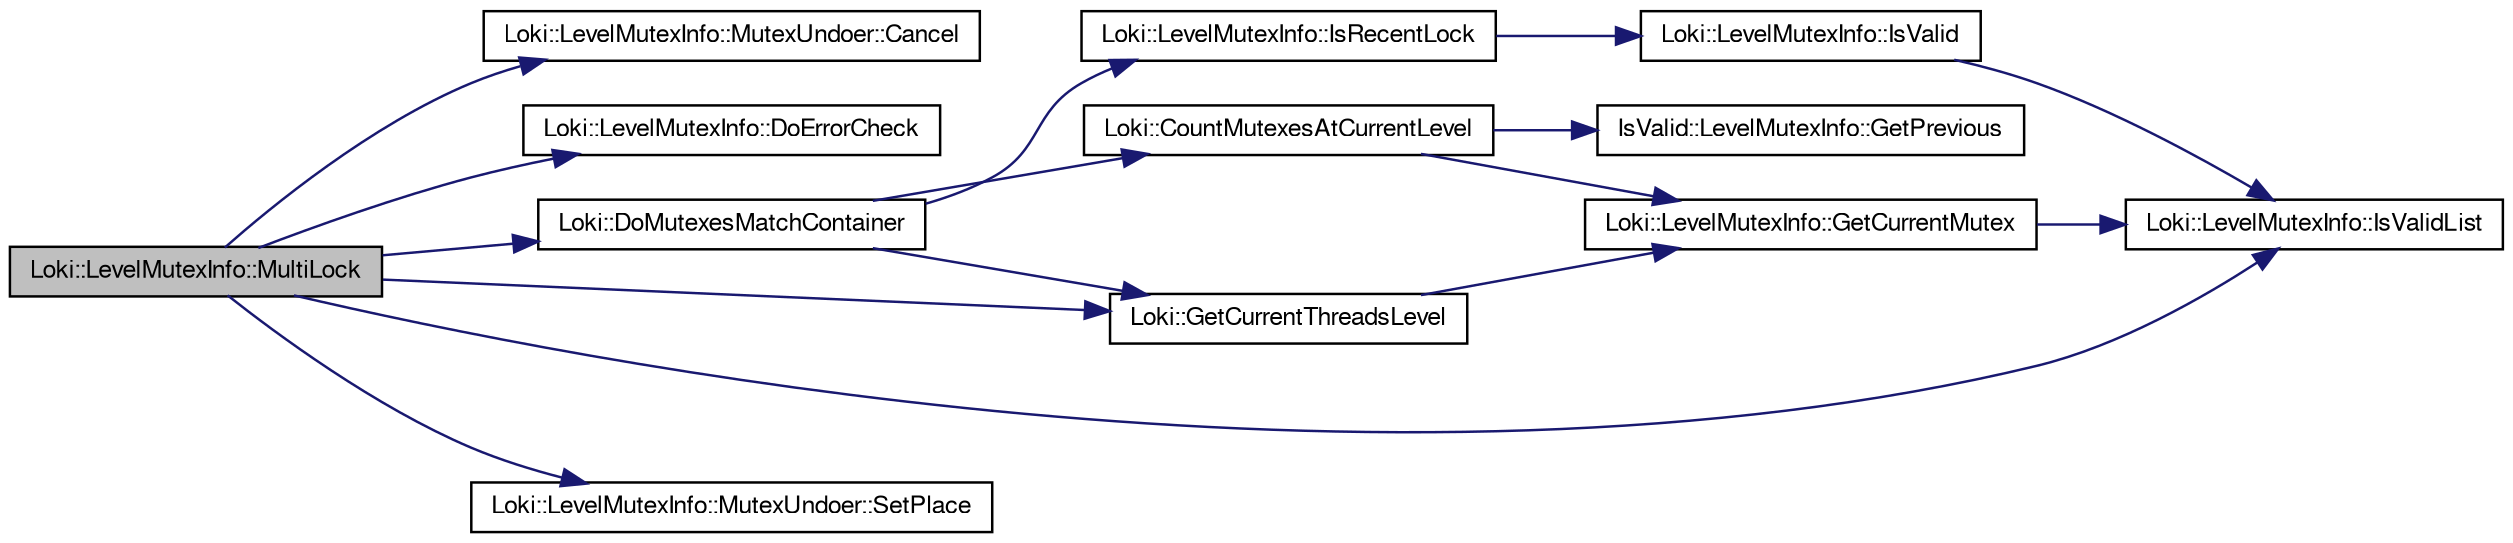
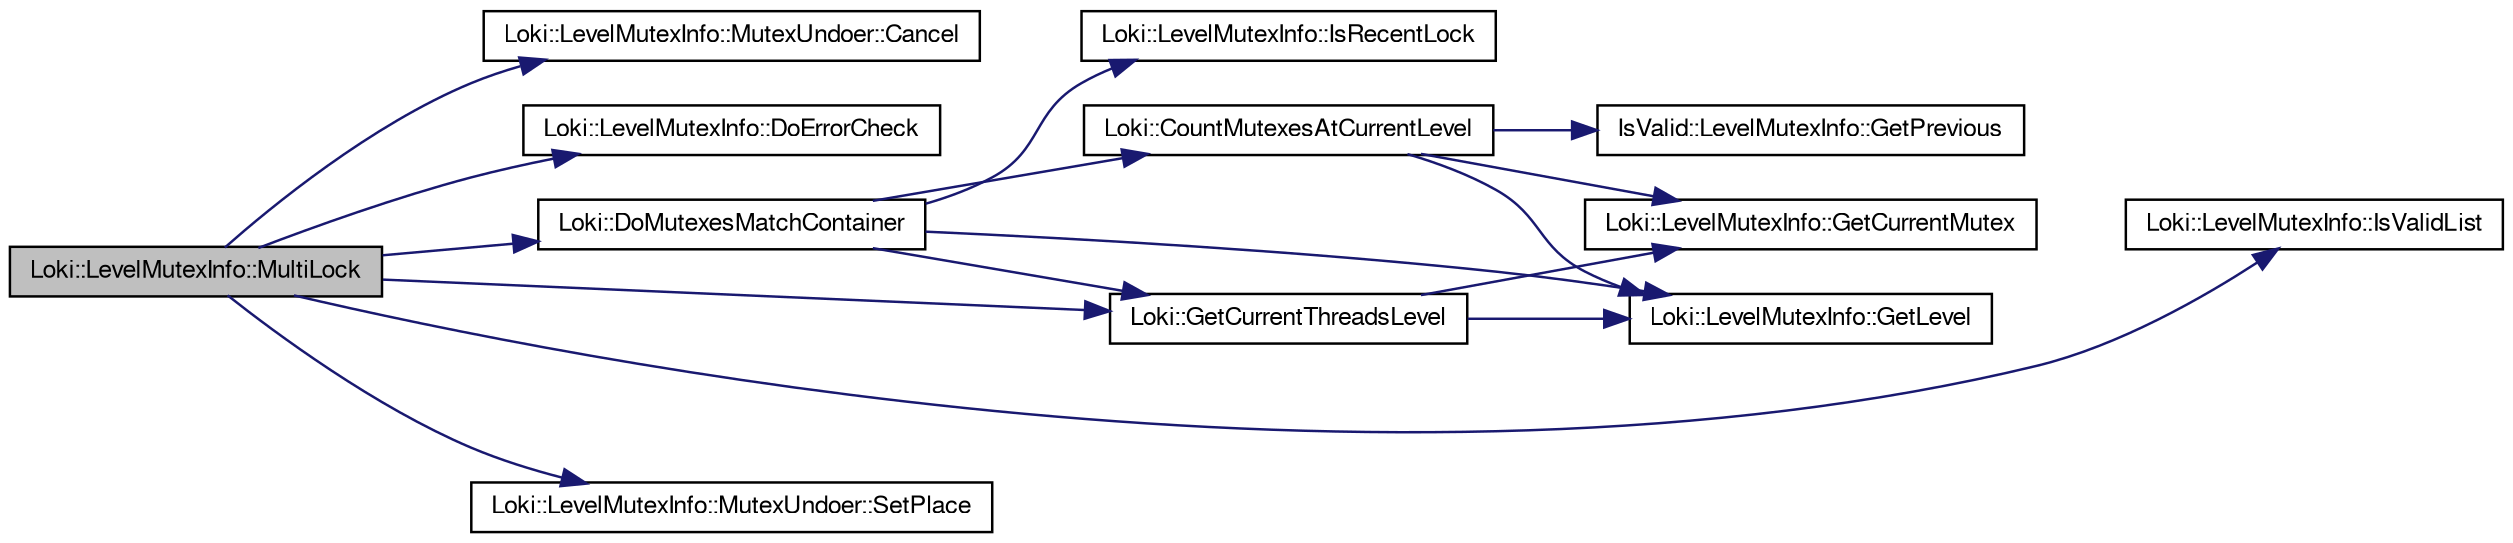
(1811, 36) -> none
(2069, 224) -> none
none -> (1811, 319)
